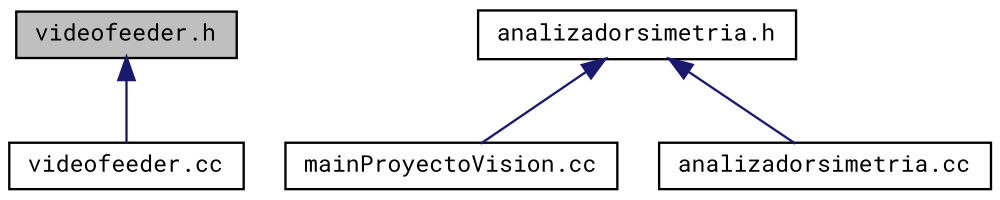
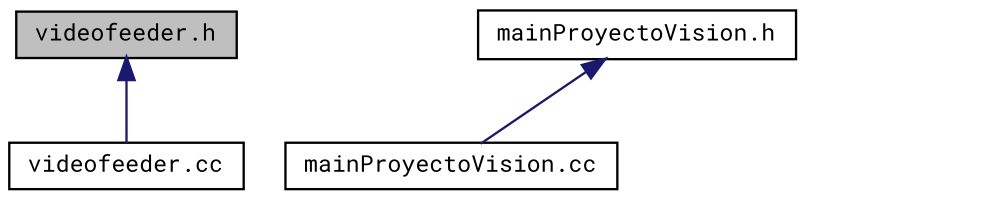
(637, 35) -> (637, 35)
(825, 166) -> none
